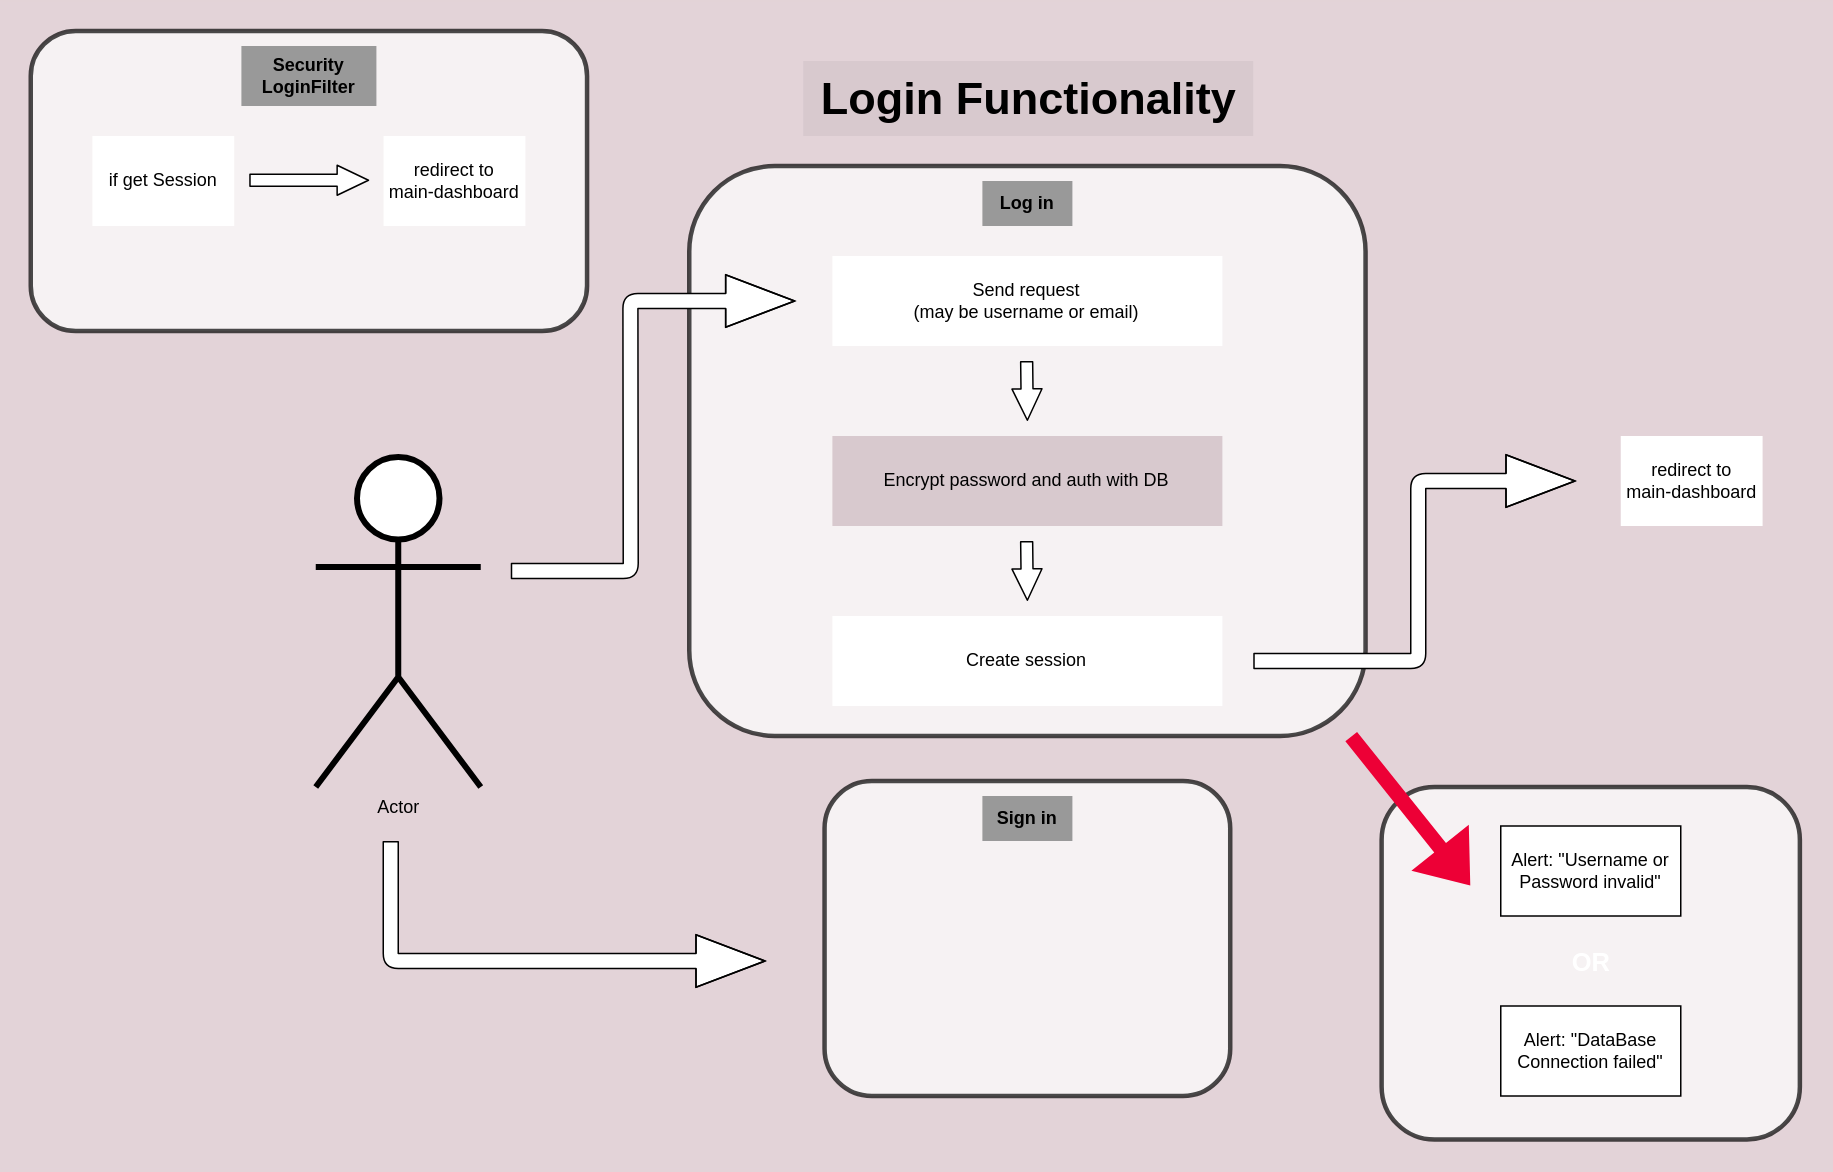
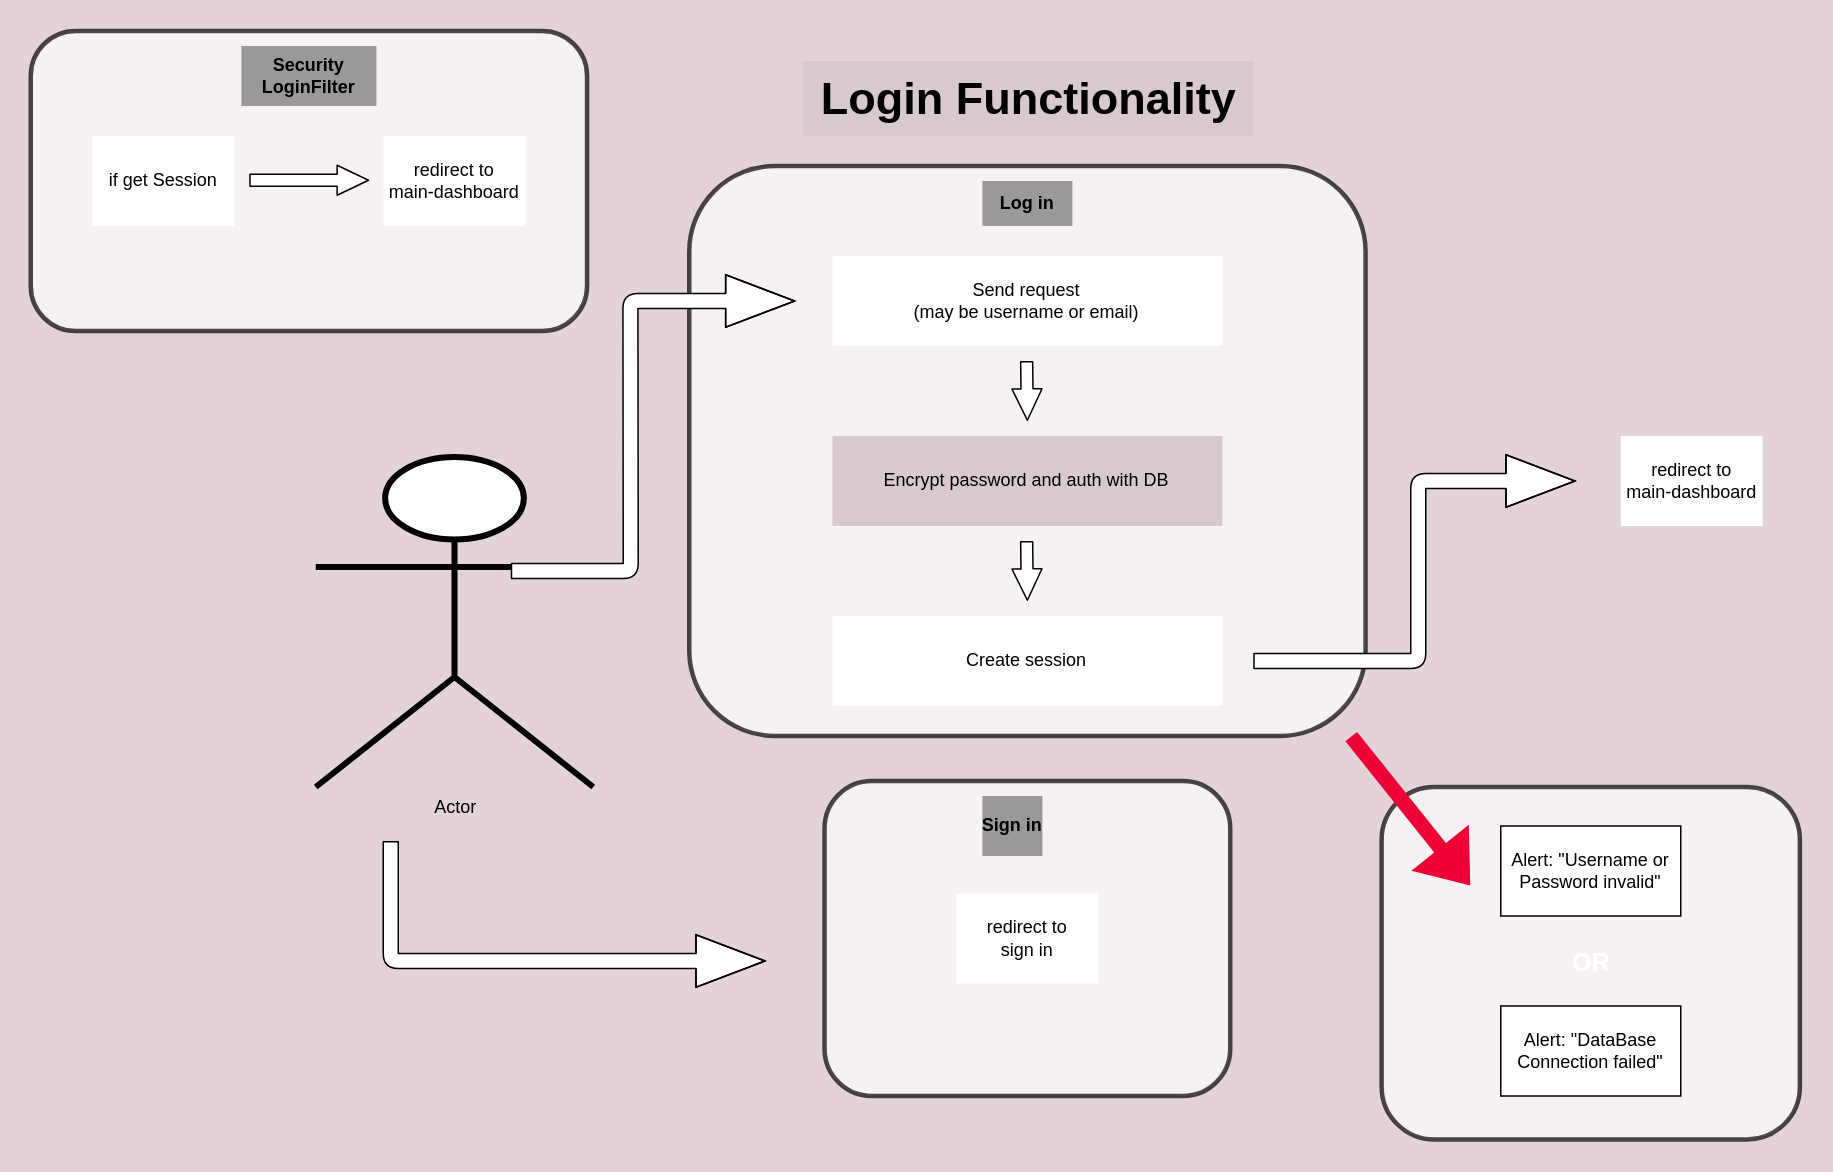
(398, 622) -> (455, 622)
(1027, 818) -> (1012, 826)
none -> (1027, 938)
